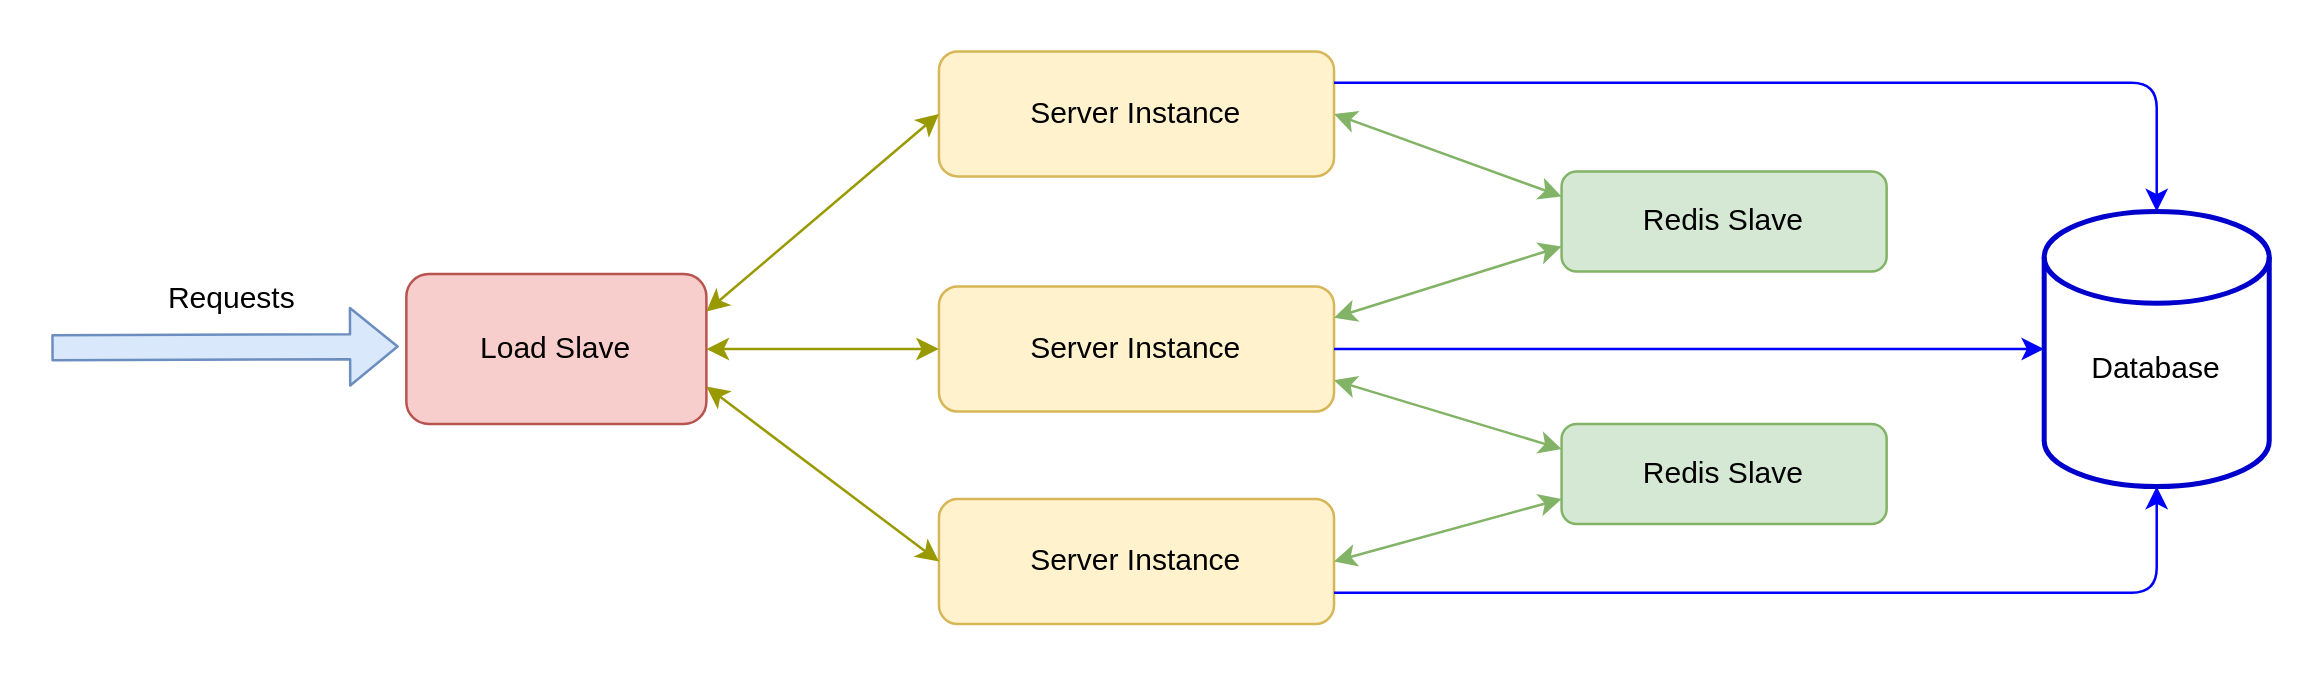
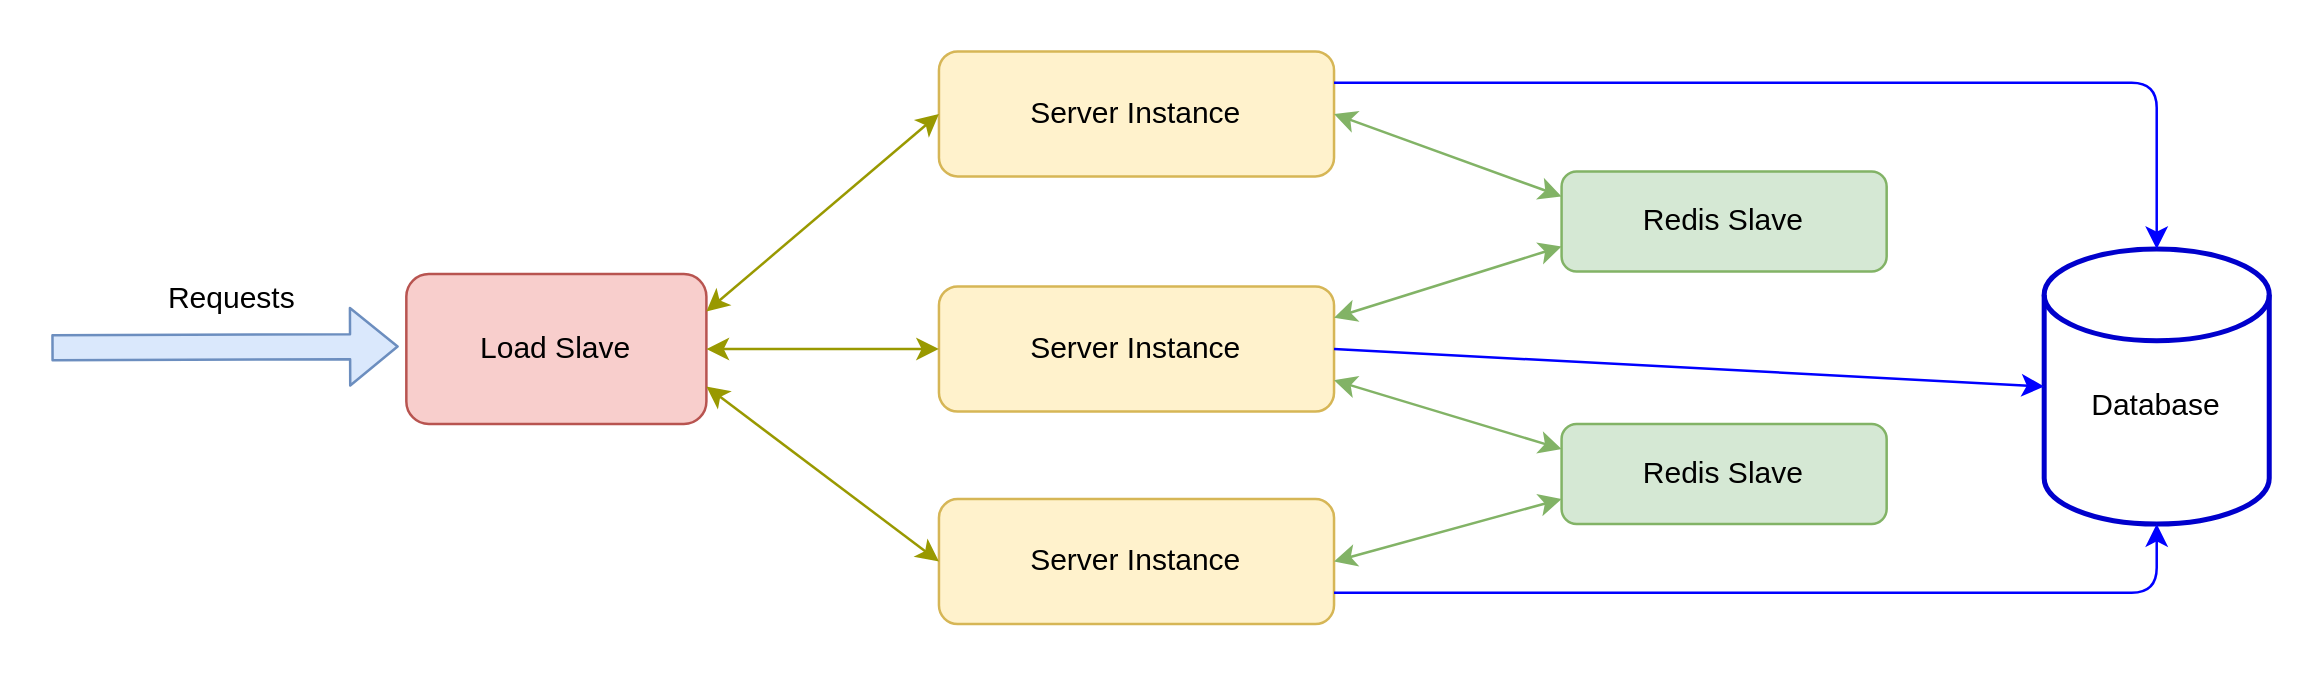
(2156, 349) -> (2156, 386)
